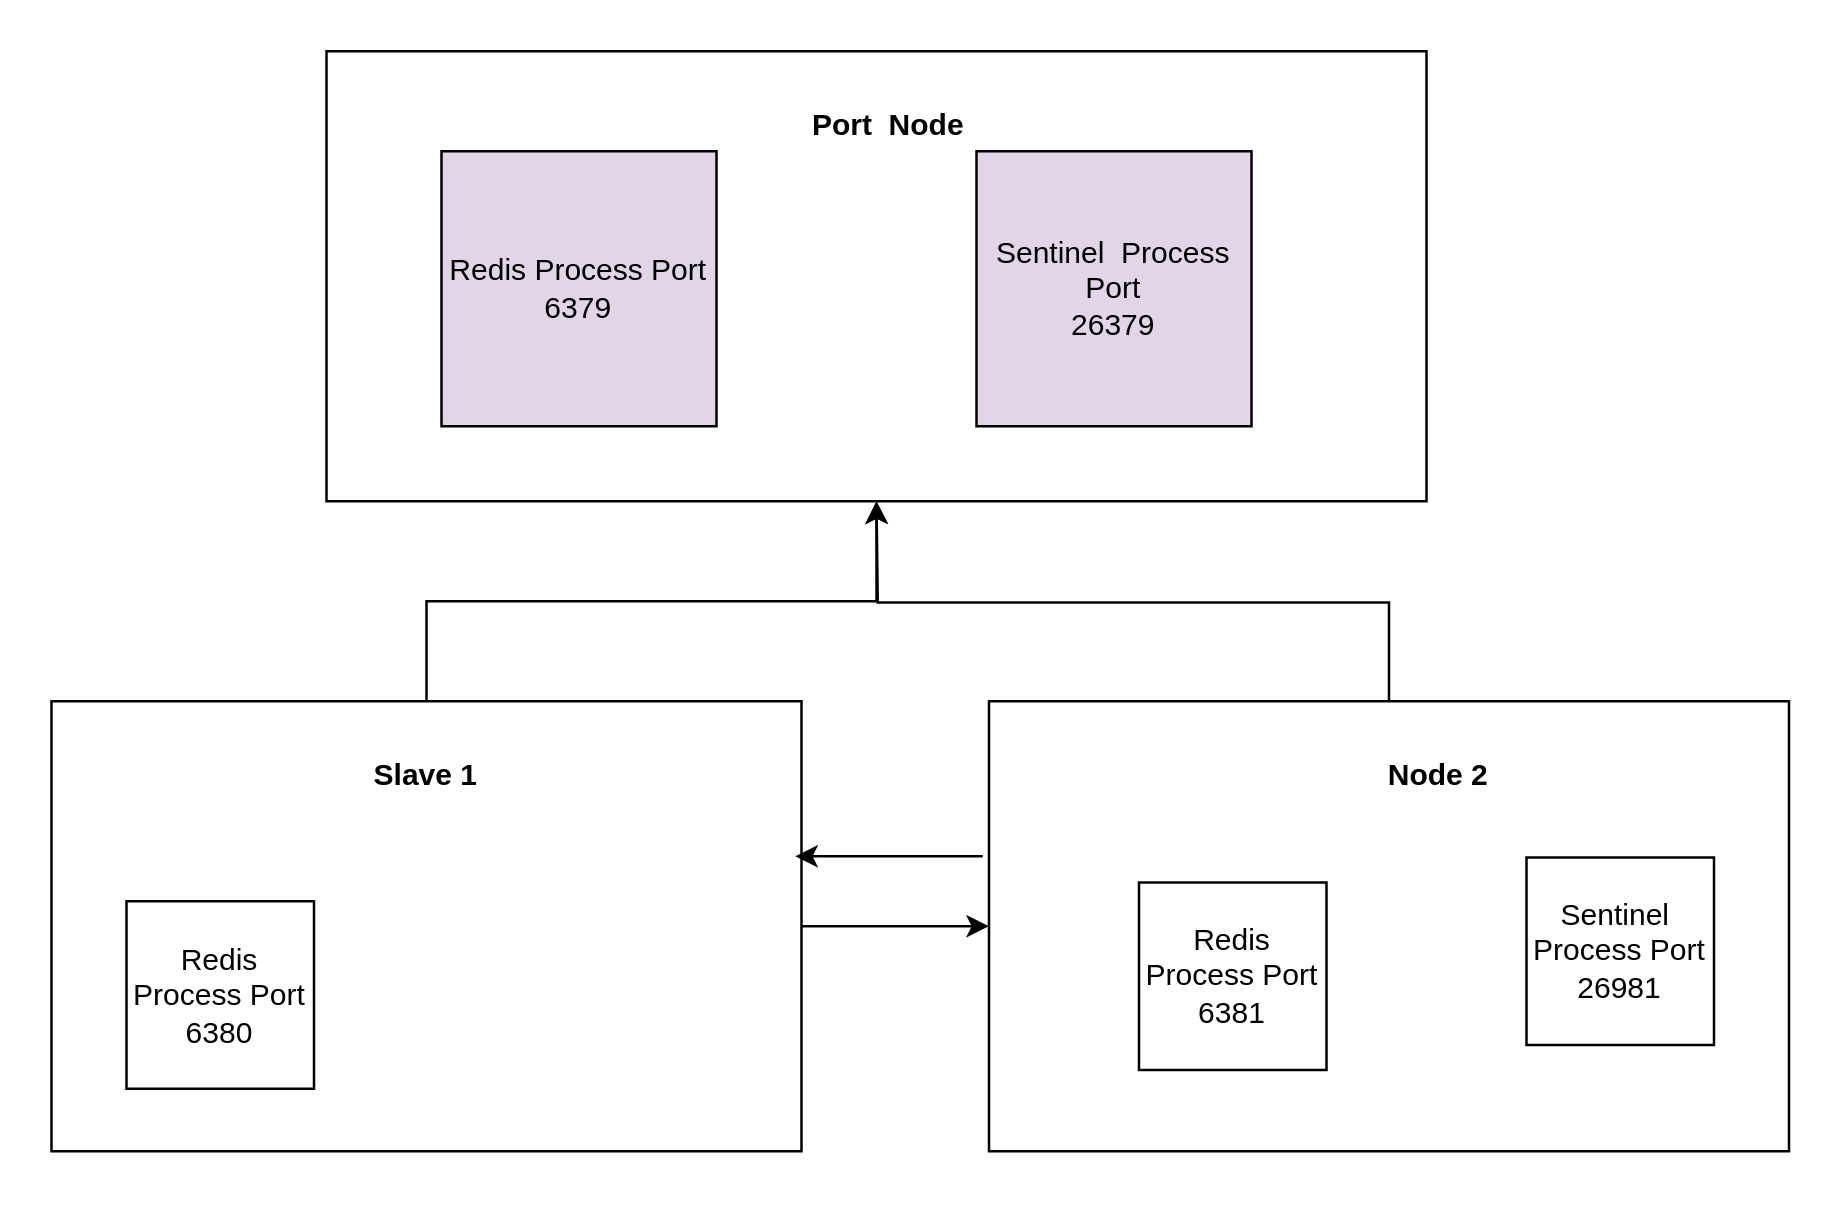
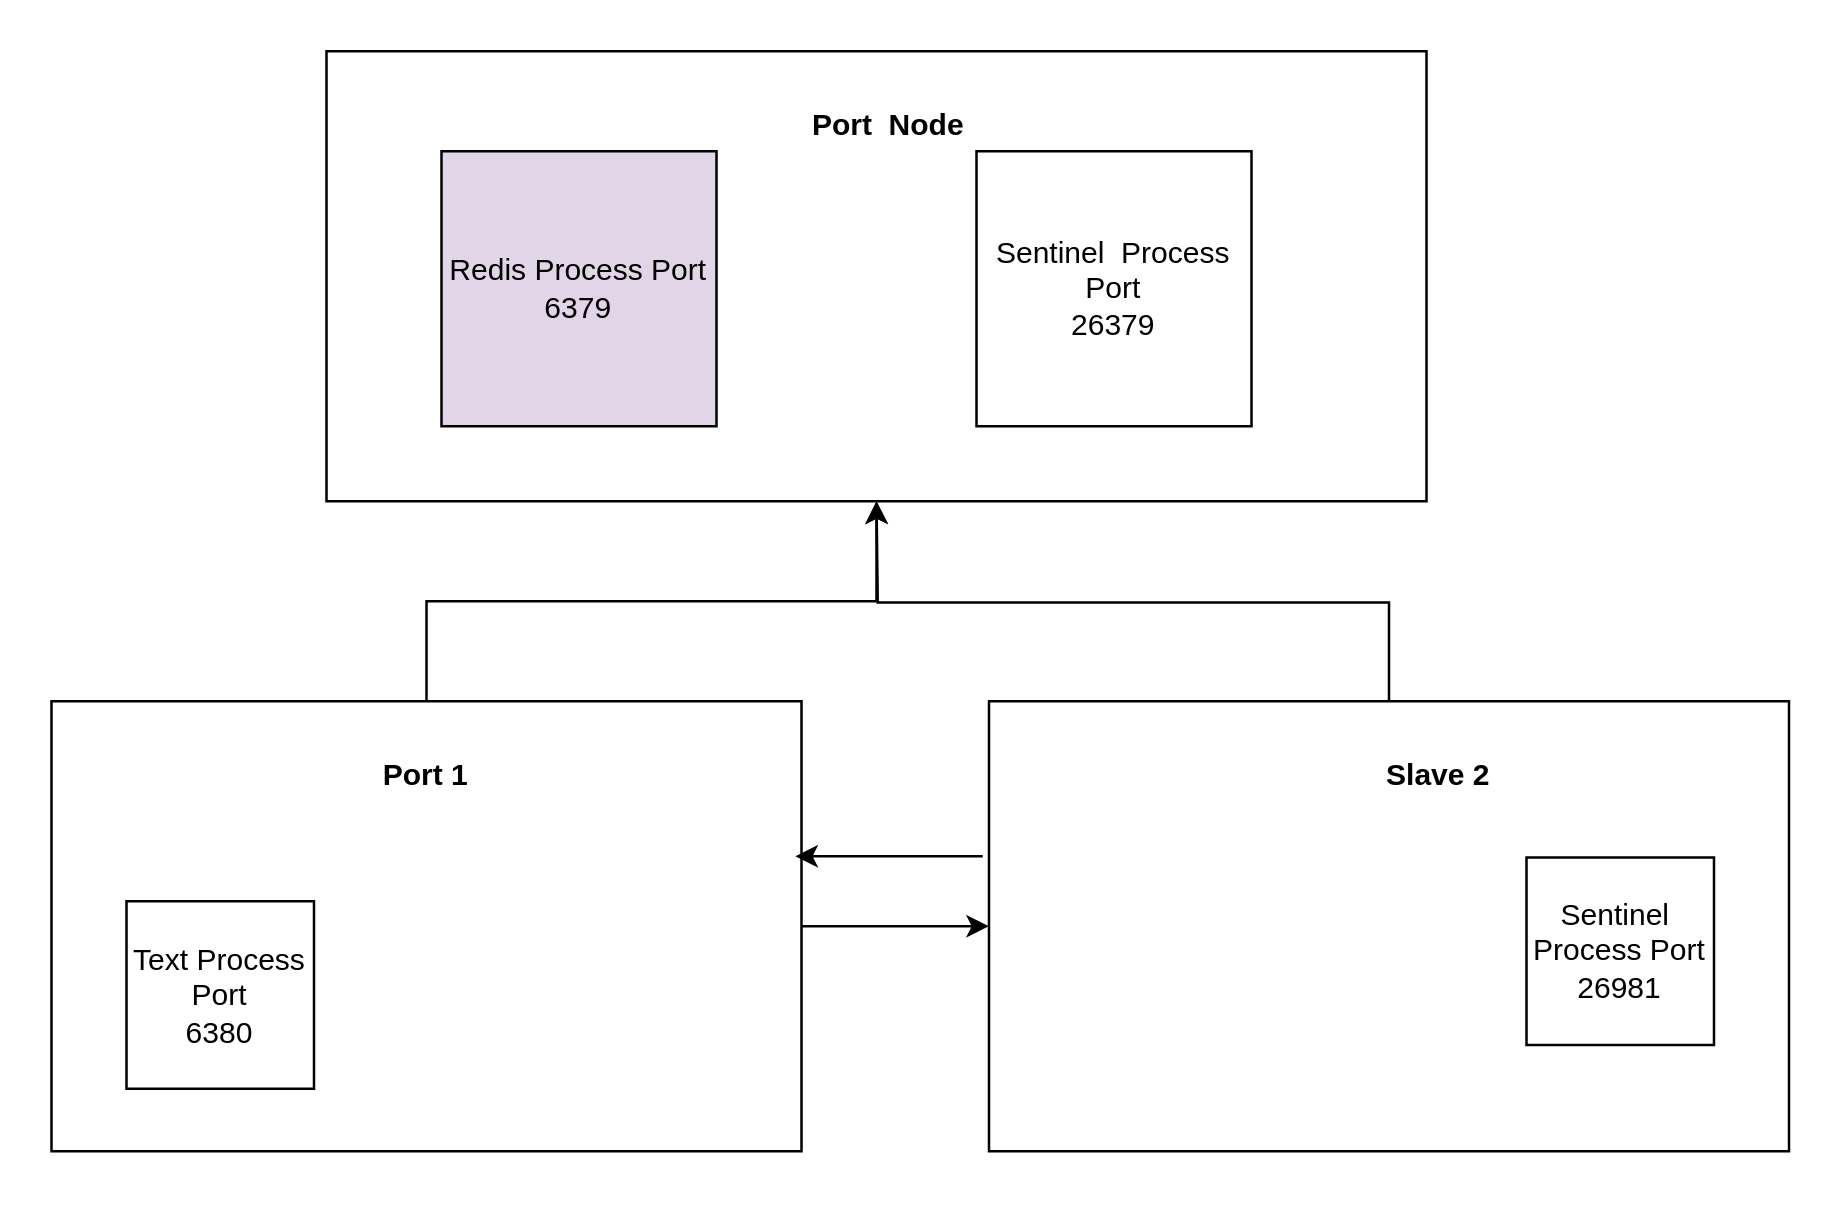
(1114, 289) -> (1114, 289)
(426, 776) -> (426, 776)
(1439, 776) -> (1439, 776)
(1233, 976) -> none
(220, 996) -> (220, 996)
